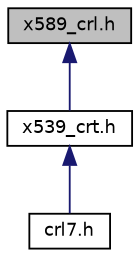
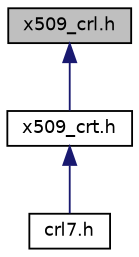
(70, 26) -> (70, 26)
(70, 128) -> (70, 128)
